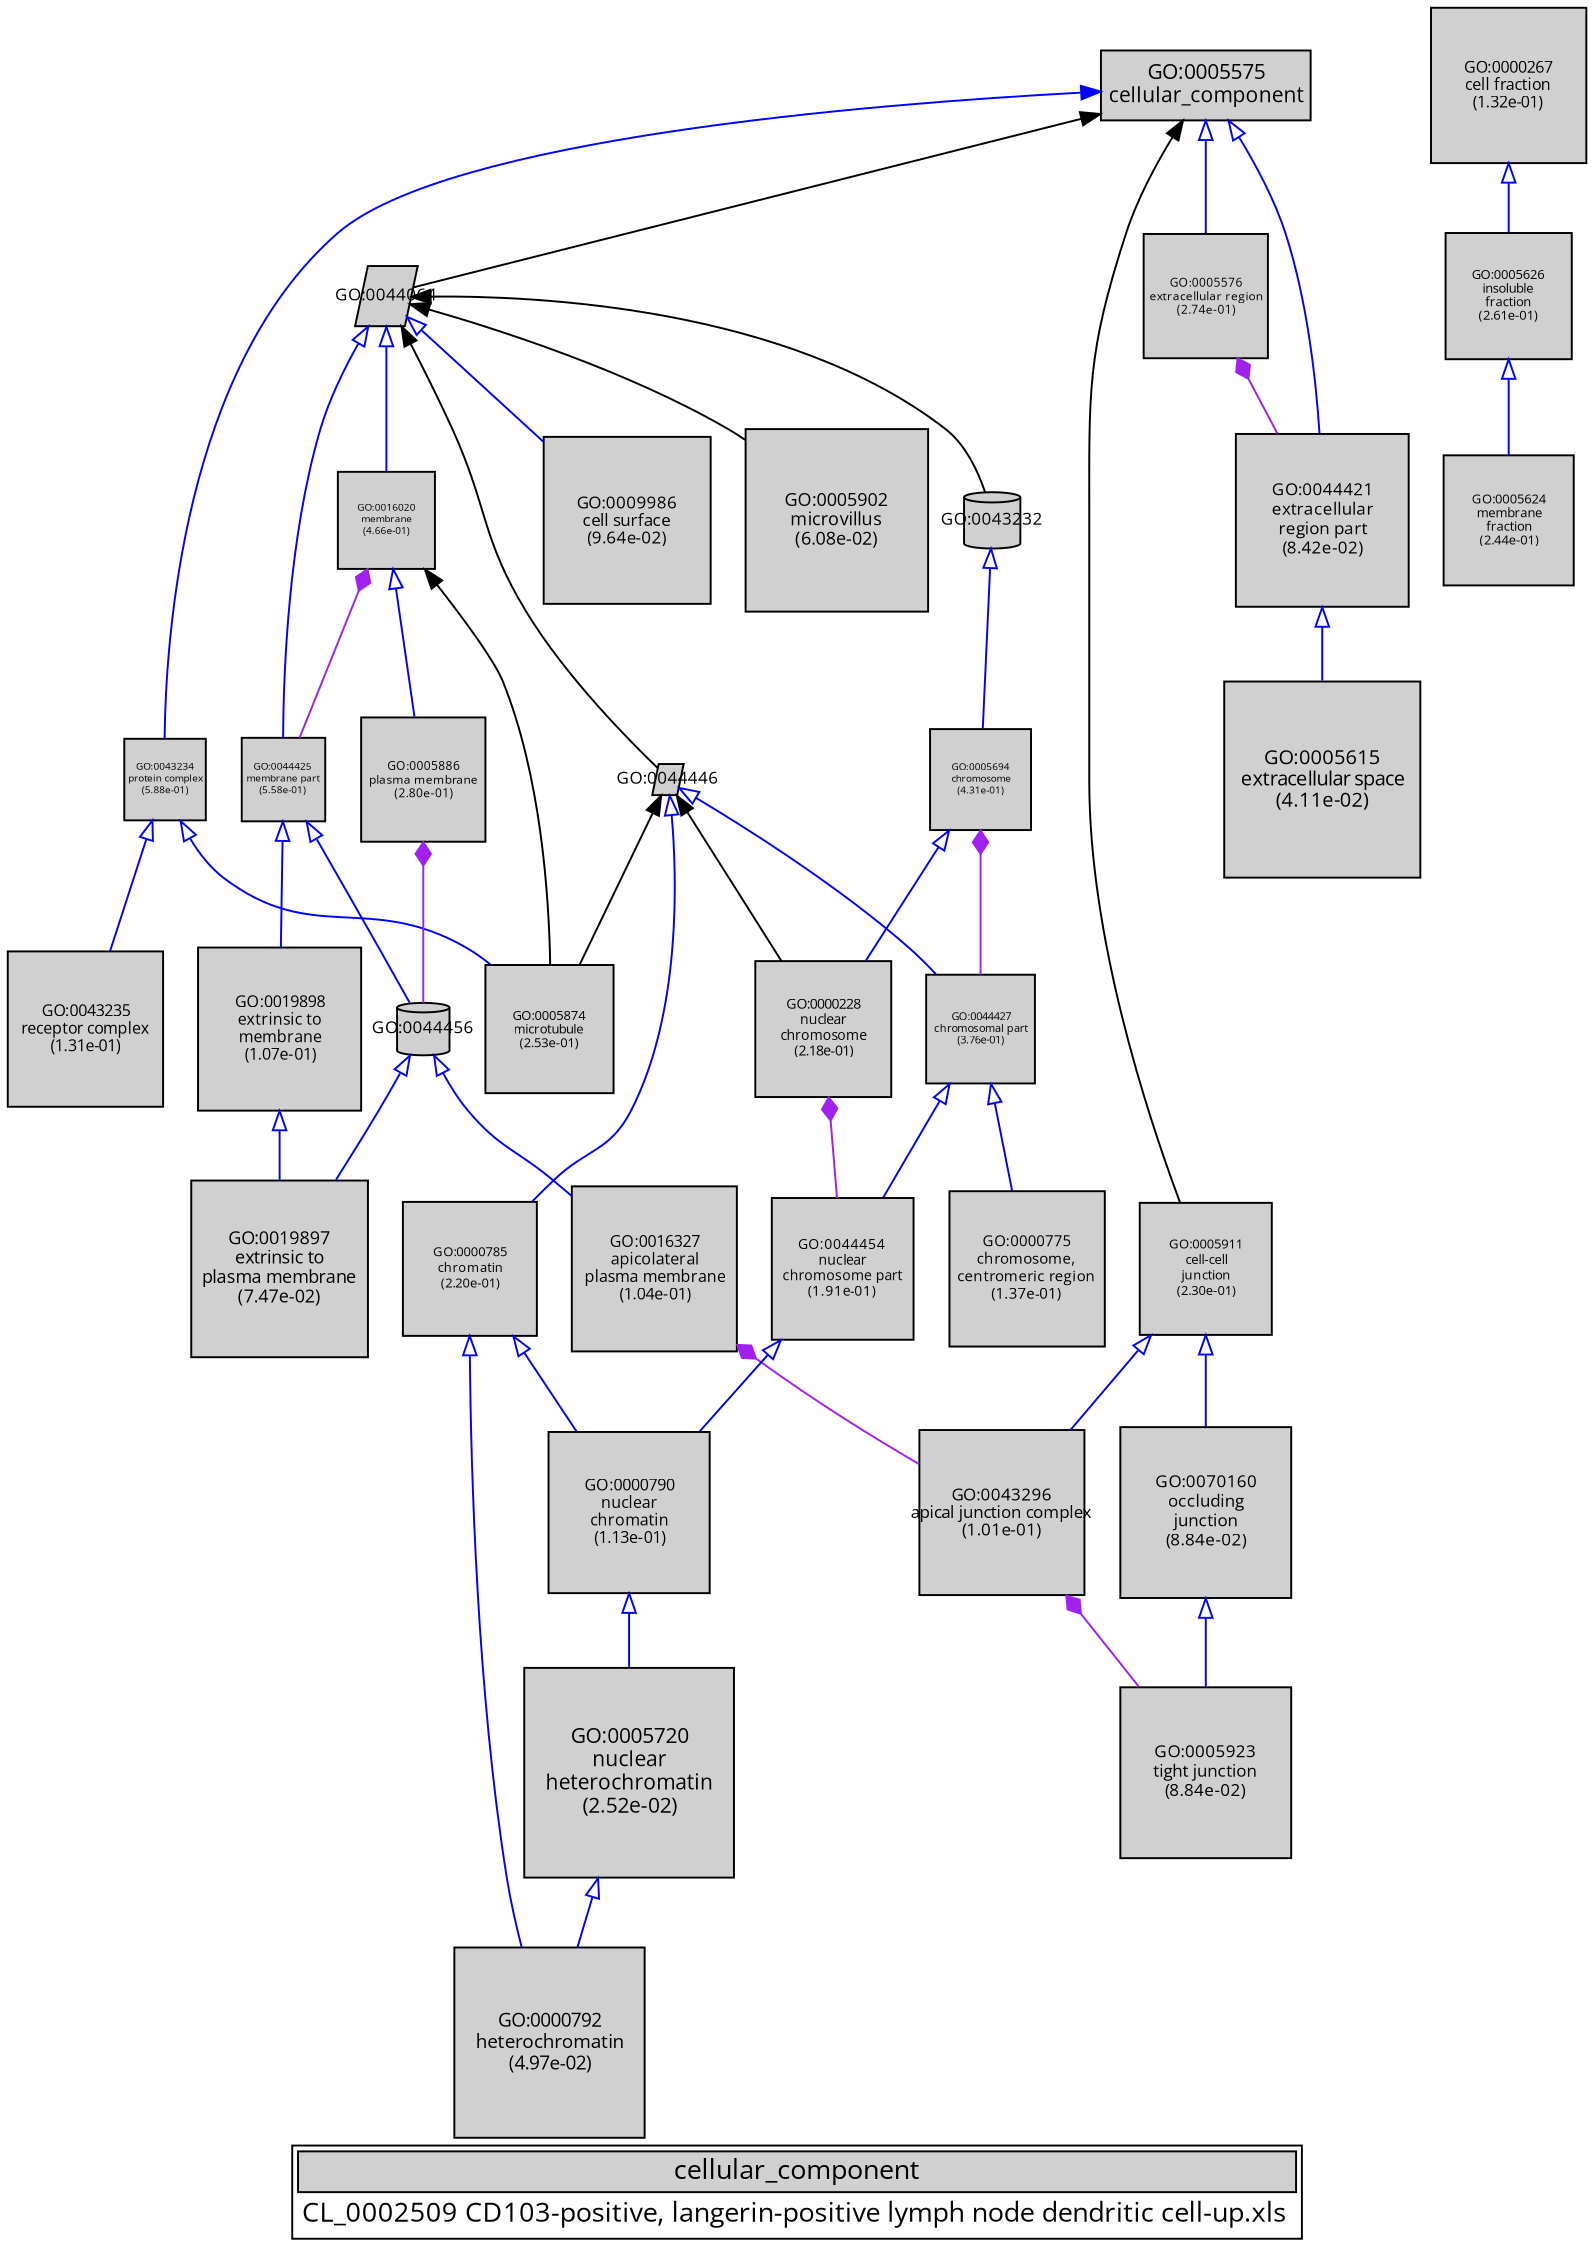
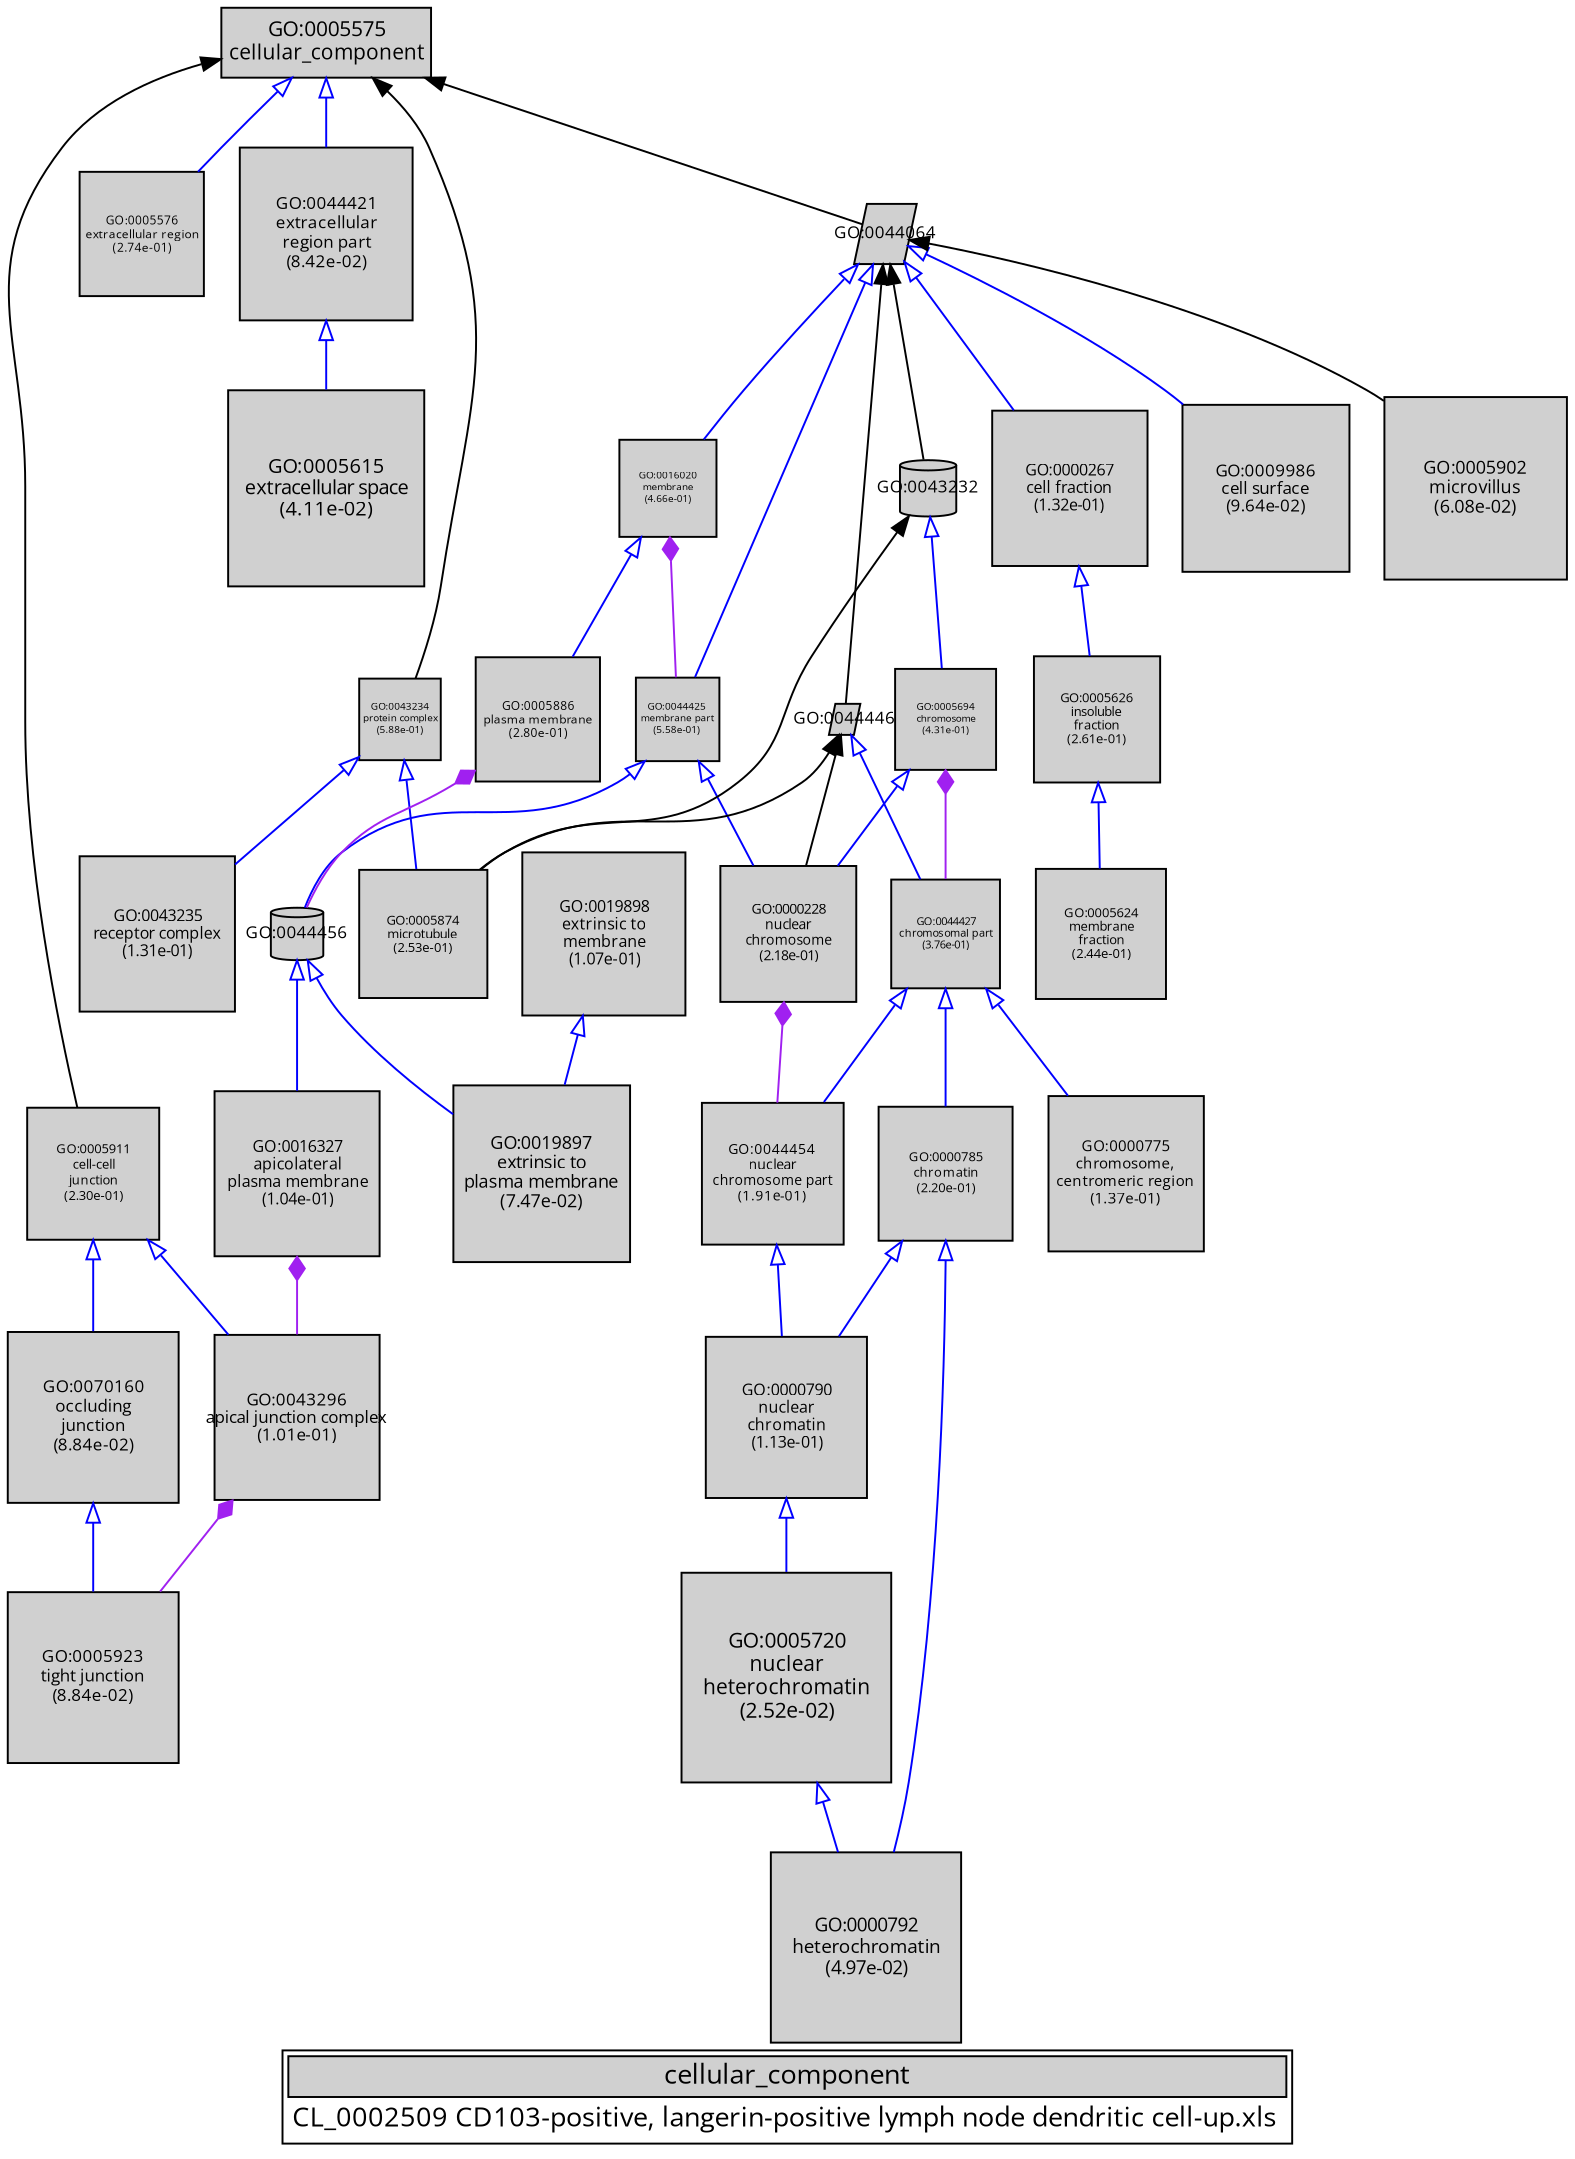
(433, 186) -> (474, 377)
none -> (965, 344)
(1263, 406) -> none
(528, 764) -> (746, 775)
(282, 894) -> (733, 827)
(659, 1032) -> (946, 1057)
